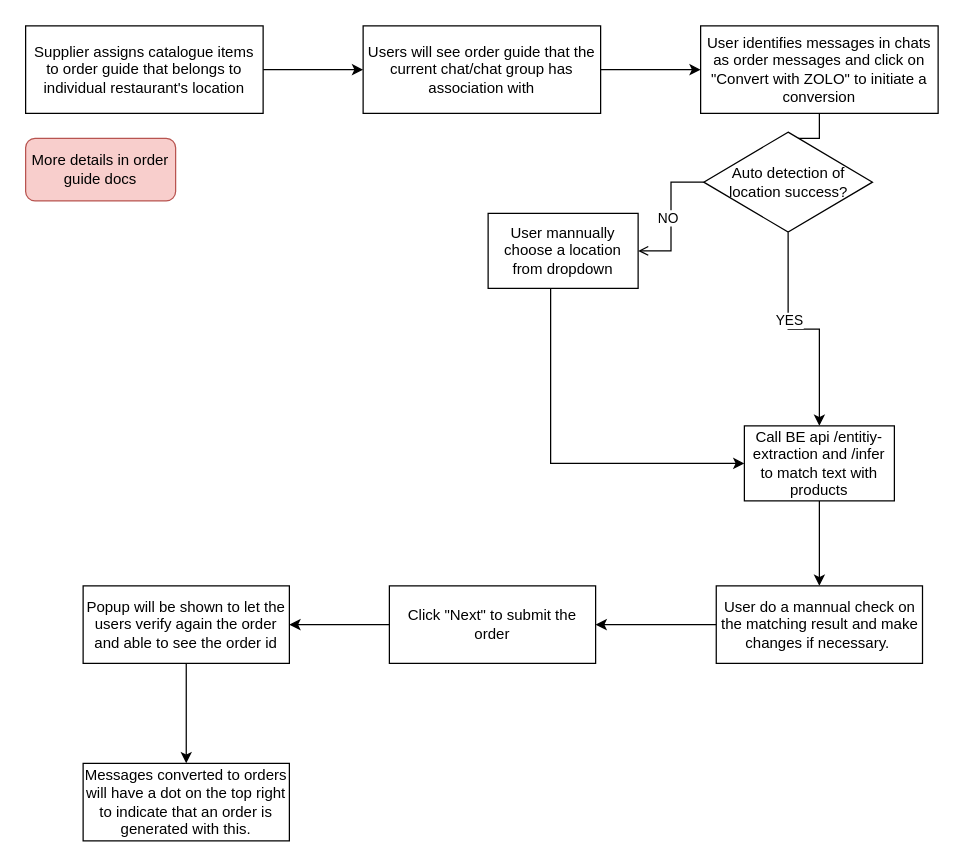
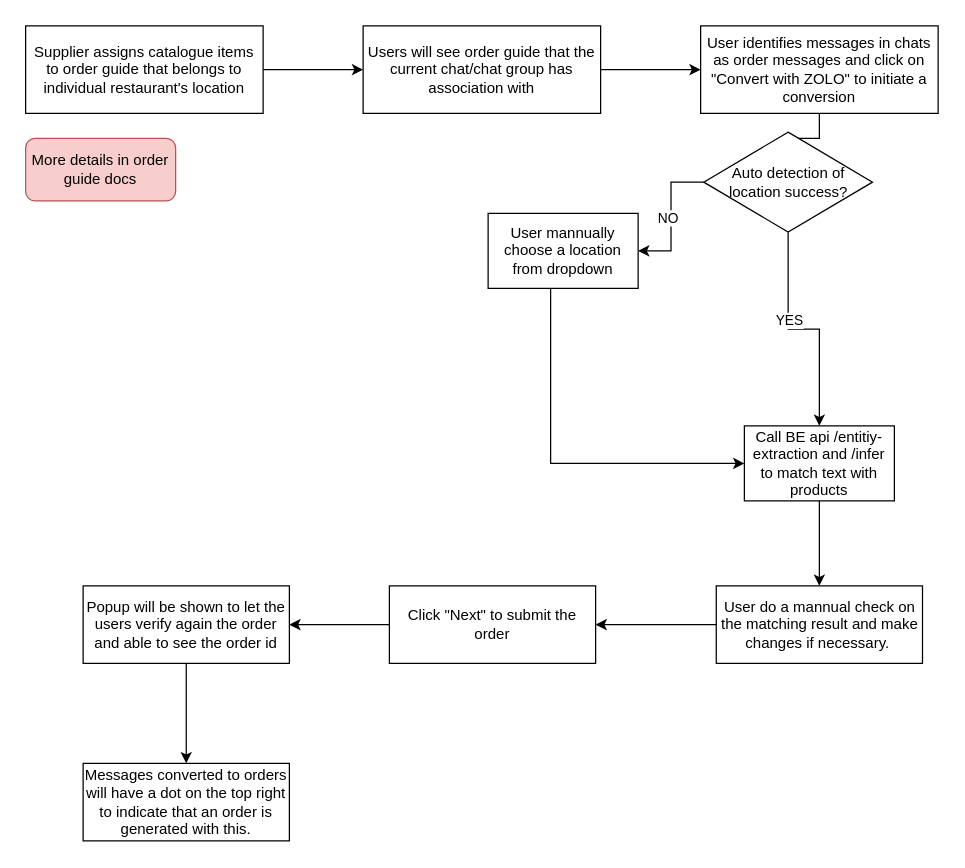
(646, 251) -> (648, 251)
